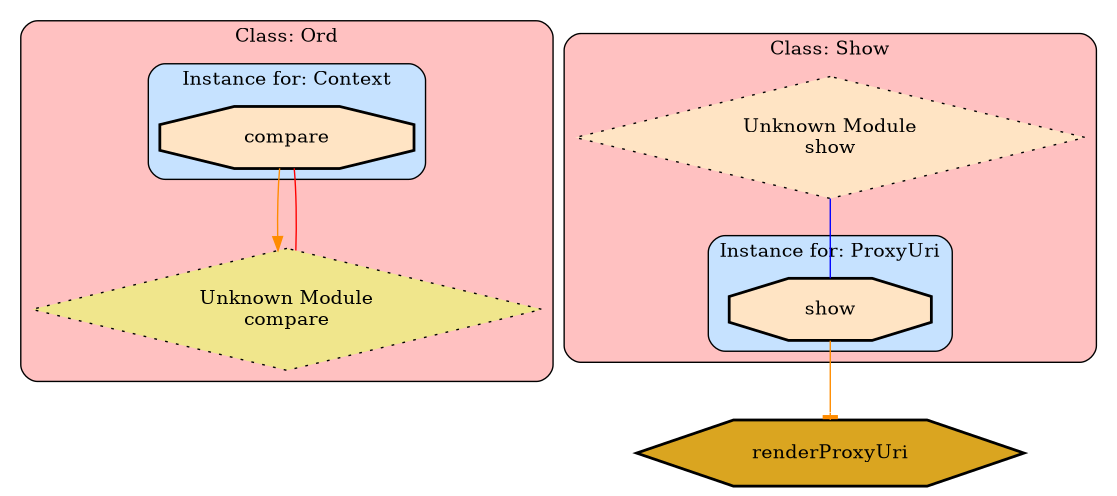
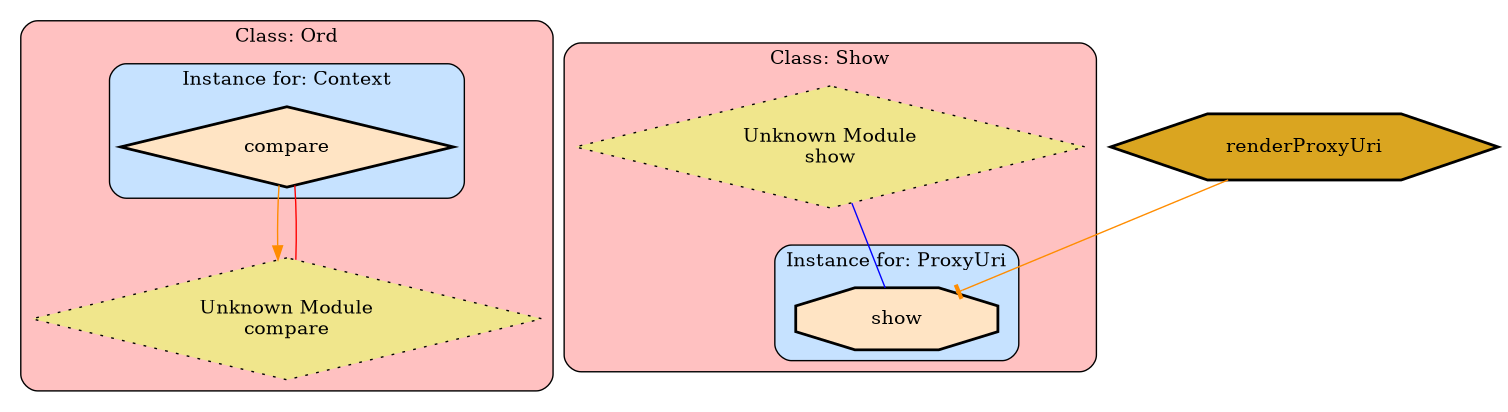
(287, 137) -> (287, 147)
(830, 137) -> (830, 147)
(830, 377) -> (1109, 230)
